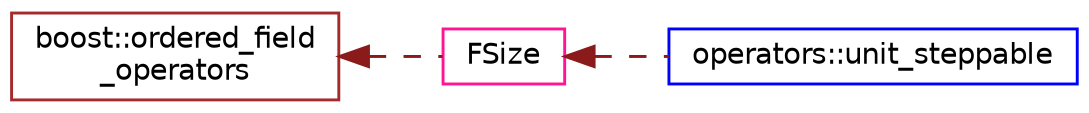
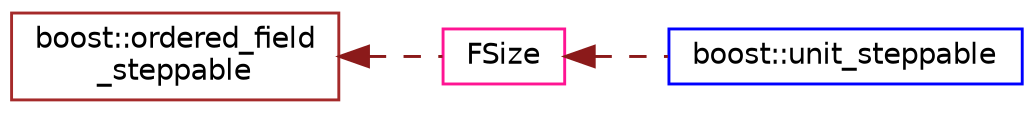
(175, 56) -> (175, 56)
(873, 56) -> (846, 56)
